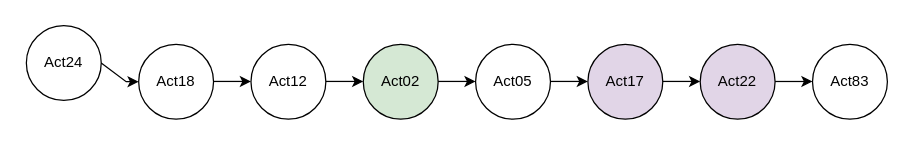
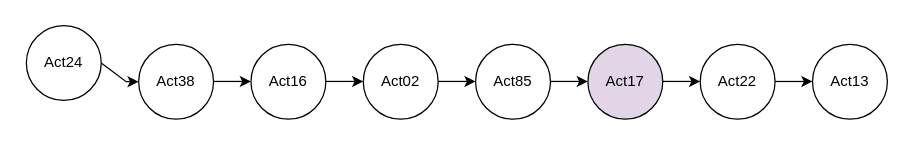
(176, 82) -> (176, 82)
(288, 82) -> (288, 82)
(401, 82) -> (401, 82)
(513, 82) -> (513, 82)
(738, 82) -> (738, 82)
(851, 82) -> (851, 82)
